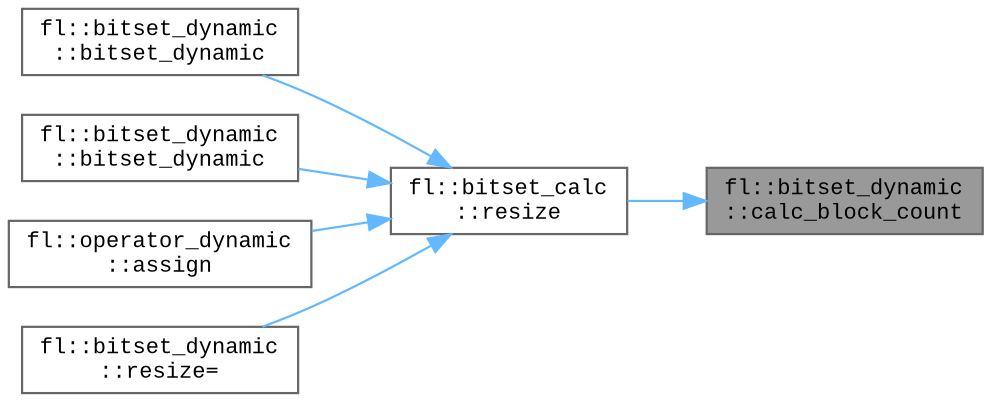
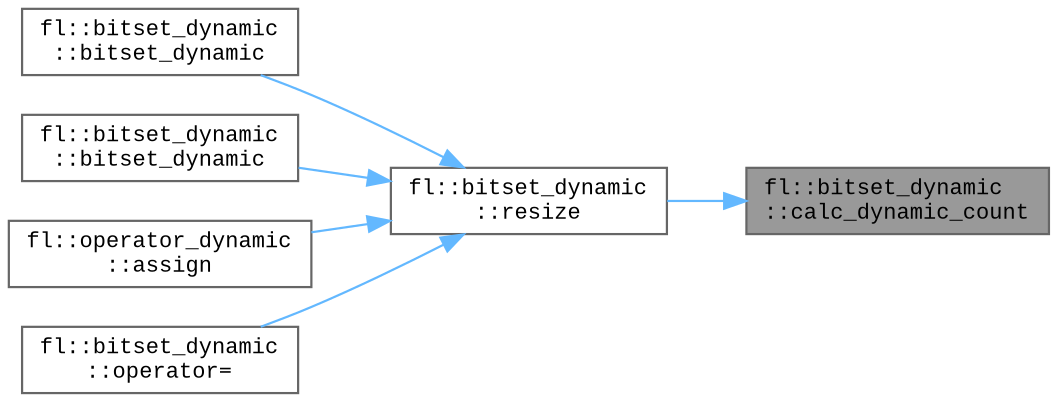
(509, 201) -> (529, 201)
(845, 201) -> (898, 201)
(160, 360) -> (160, 360)
